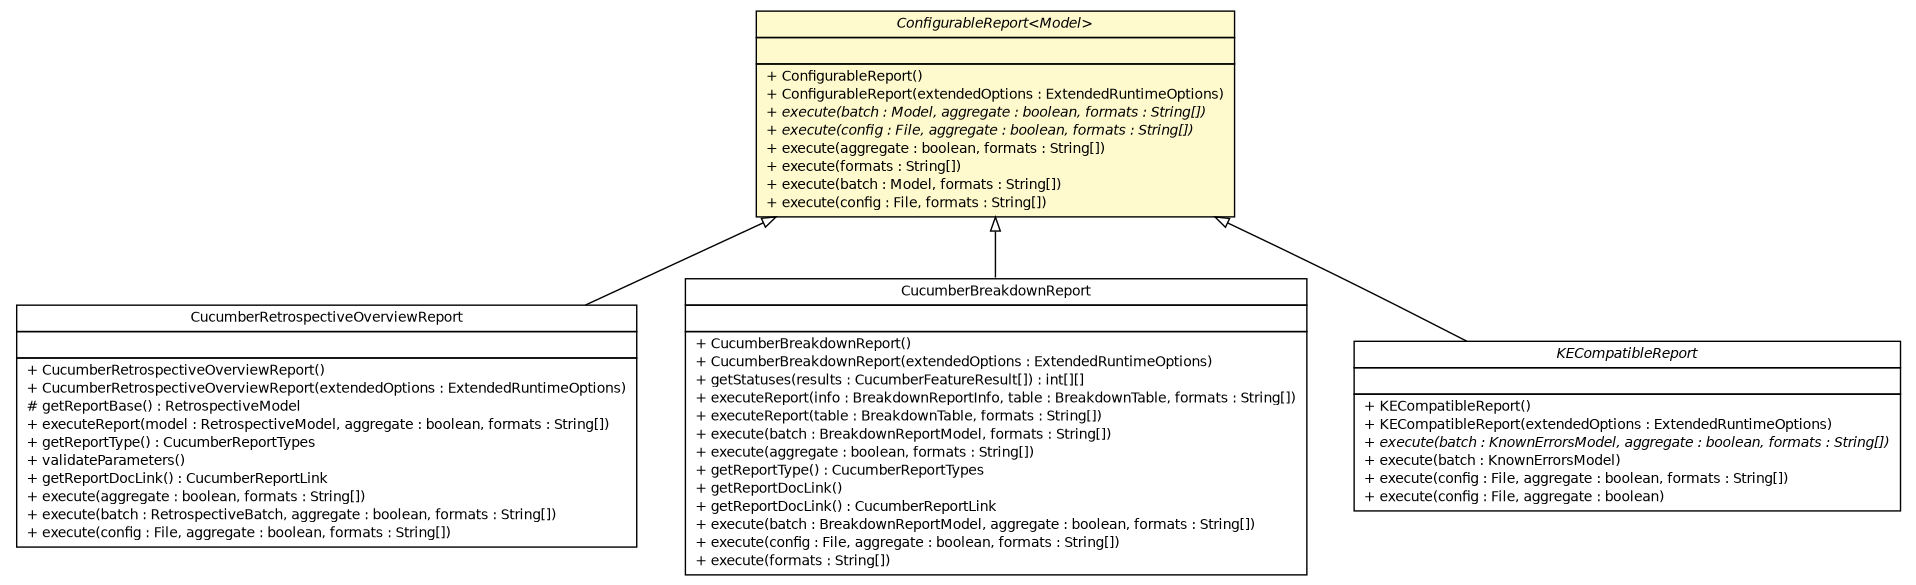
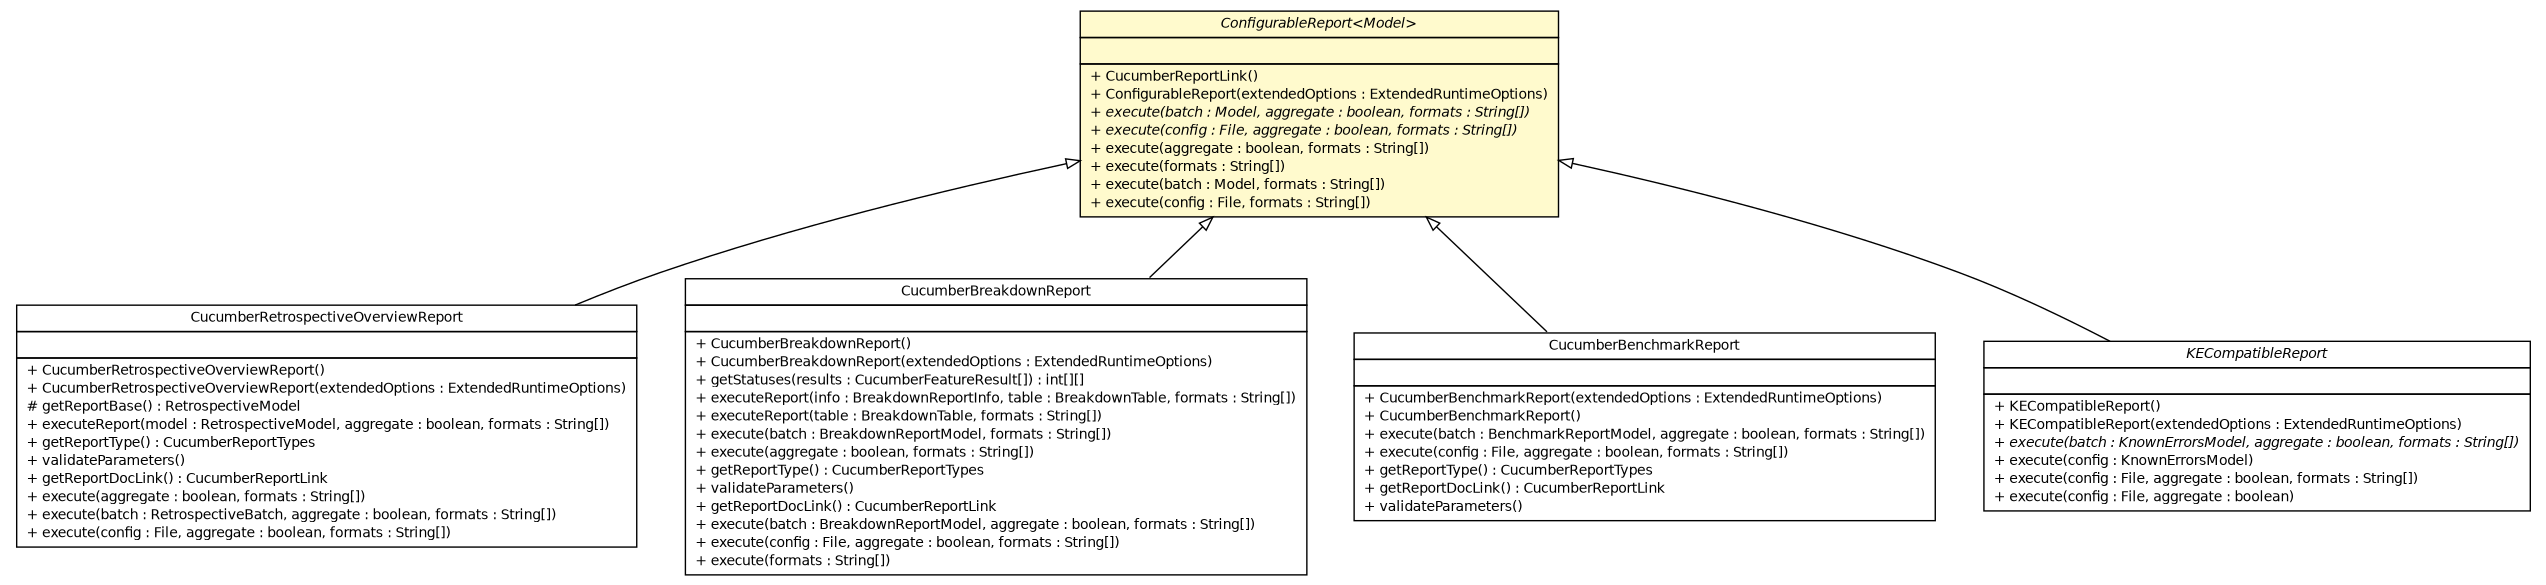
(845, 76) -> (1174, 76)
none -> (1645, 426)
(1492, 461) -> (2124, 461)
(769, 489) -> (775, 489)
